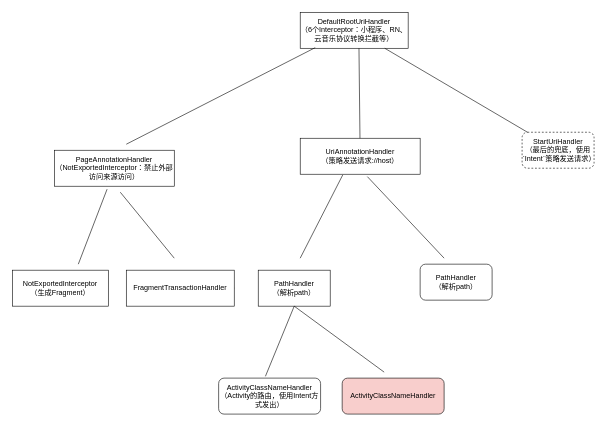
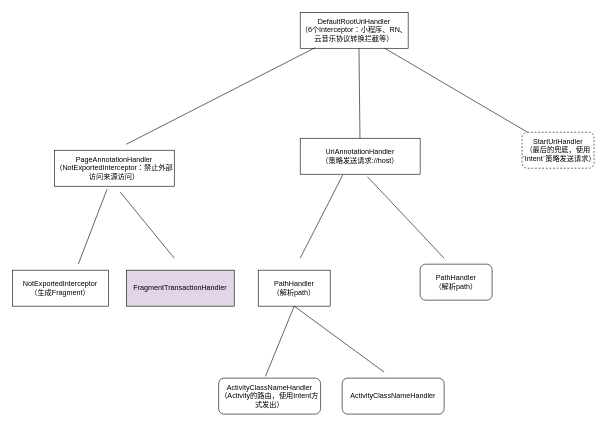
(180, 288) -> (180, 288)
(393, 396) -> (393, 396)
